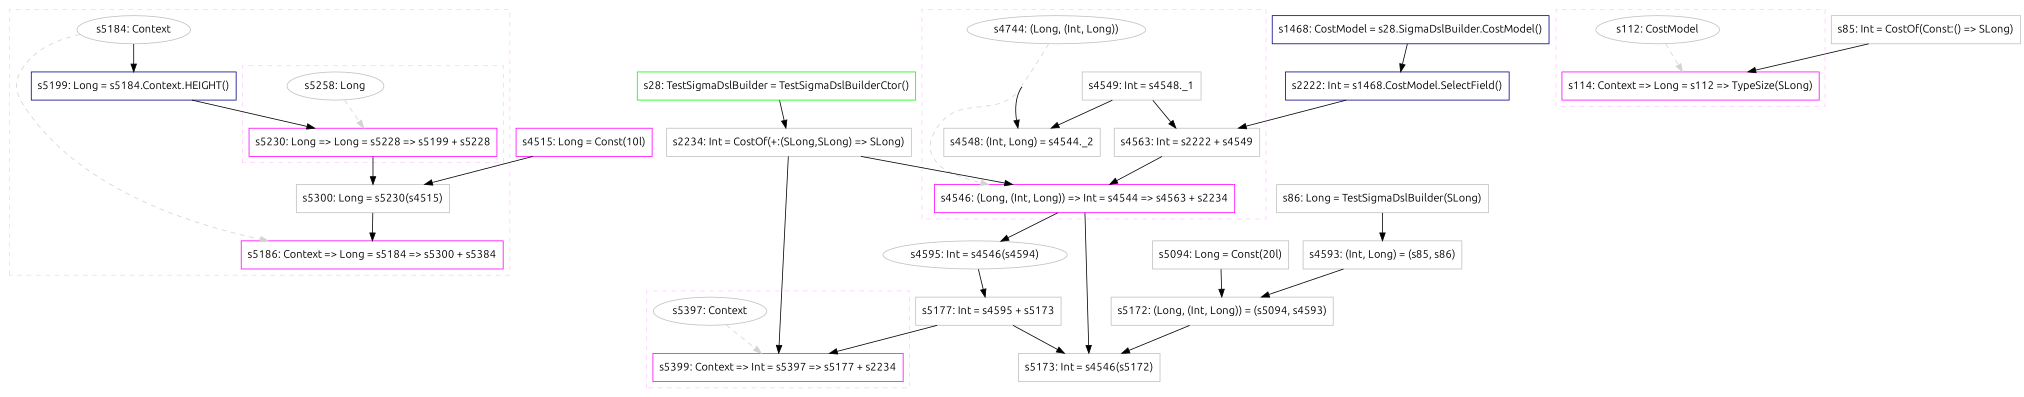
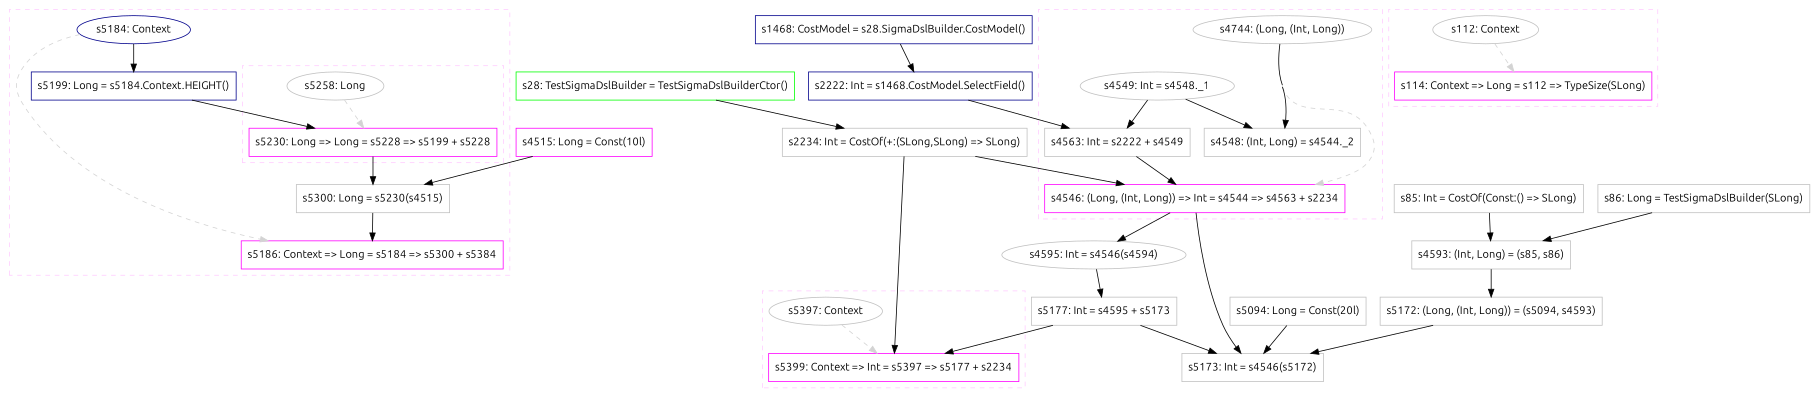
(134, 30) -> (134, 30)
(1658, 30) -> (1486, 30)
(1812, 57) -> (1490, 223)
(1142, 86) -> (1157, 86)
(1221, 279) -> (1278, 336)
